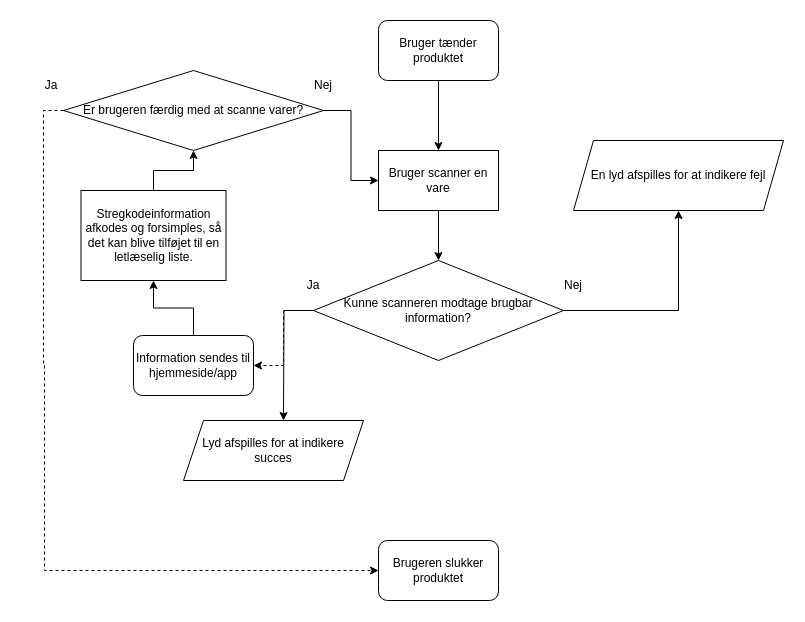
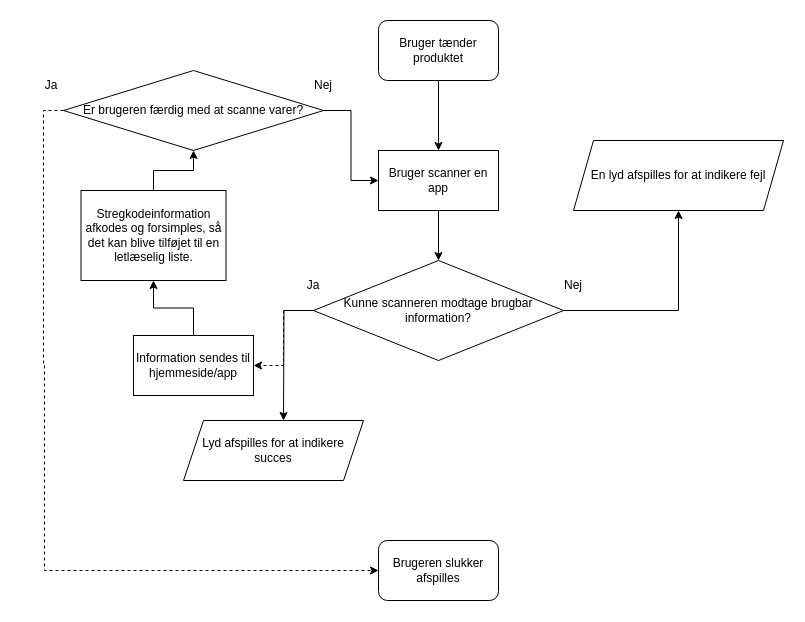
(439, 181) -> (439, 181)
(194, 366) -> (194, 366)
(439, 571) -> (439, 571)
